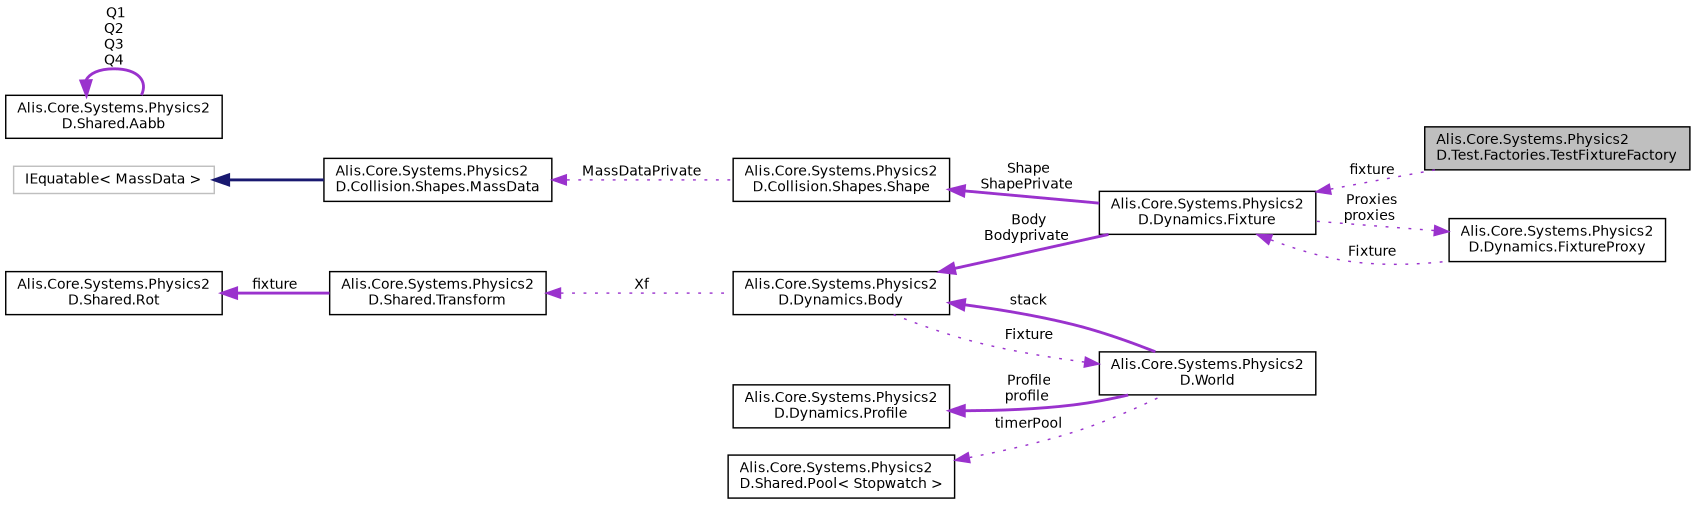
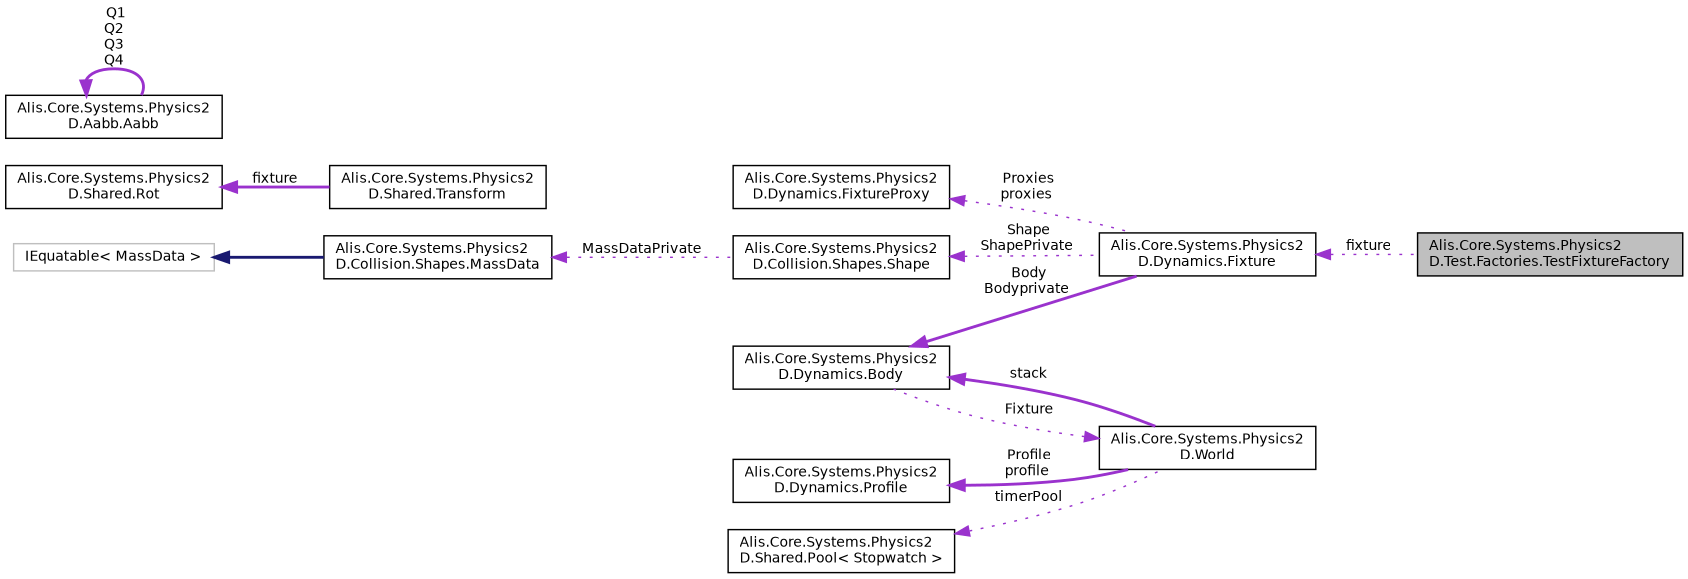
(114, 117) -> (114, 117)
(1032, 197) -> (1032, 256)
(1358, 262) -> none
(647, 293) -> none
